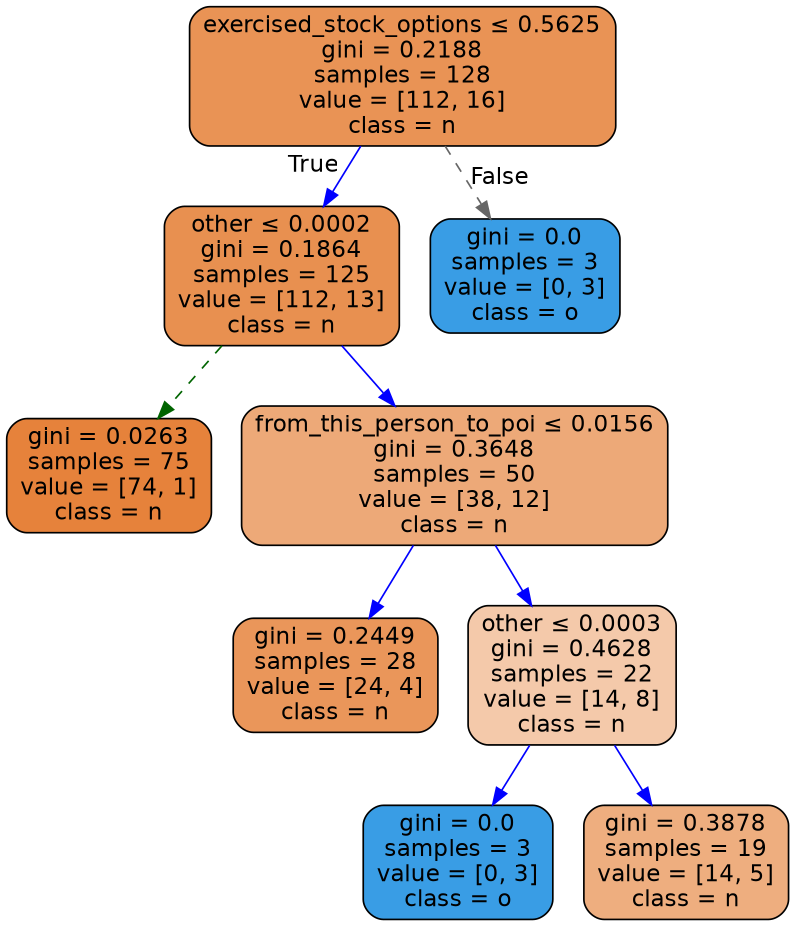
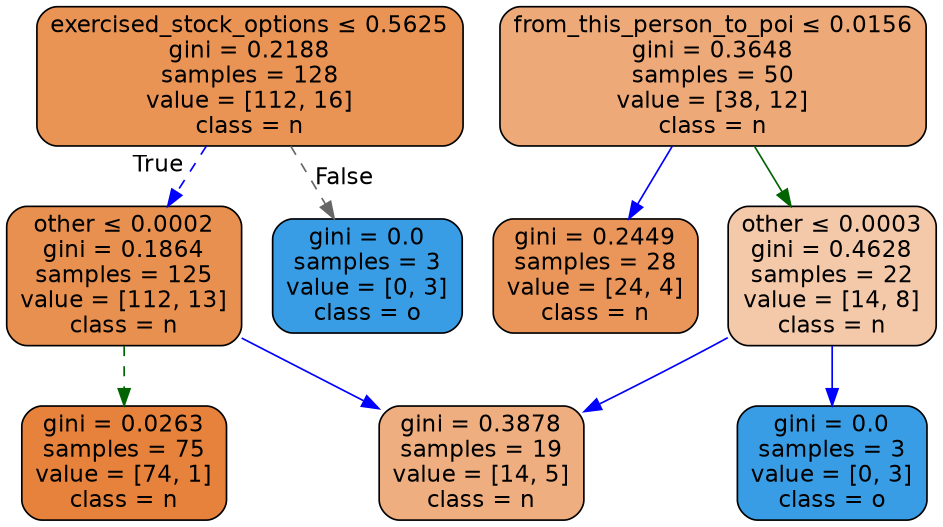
(347, 169) -> (192, 169)
(363, 369) -> (303, 369)
(509, 568) -> (768, 169)
